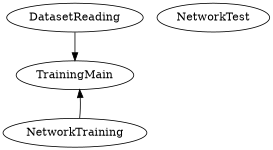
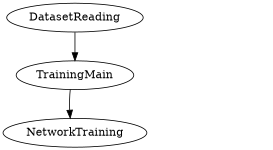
(213, 18) -> none
(80, 108) -> (70, 100)
